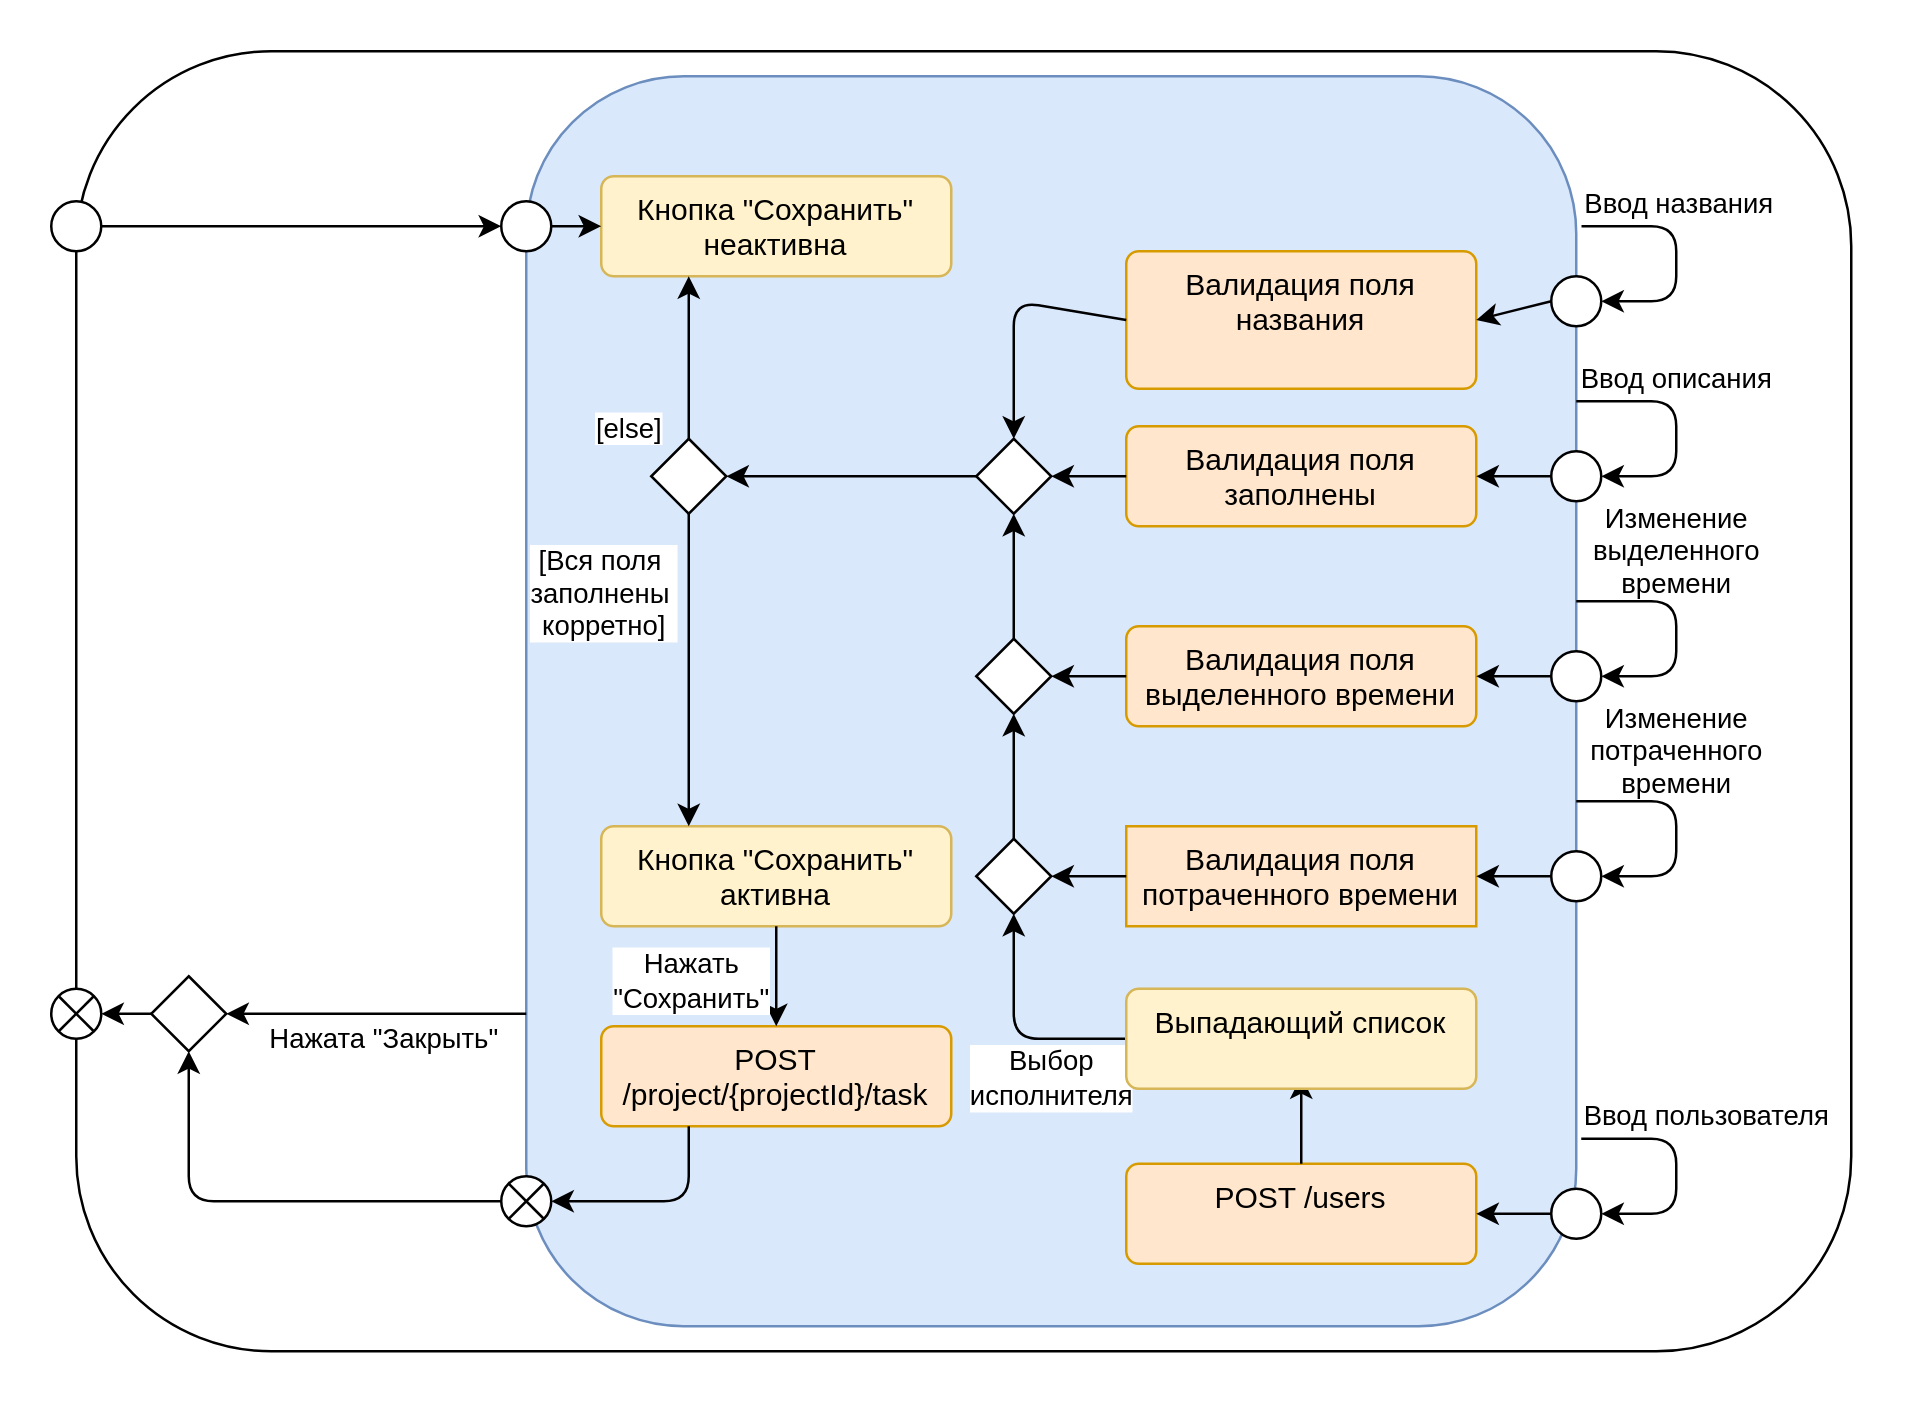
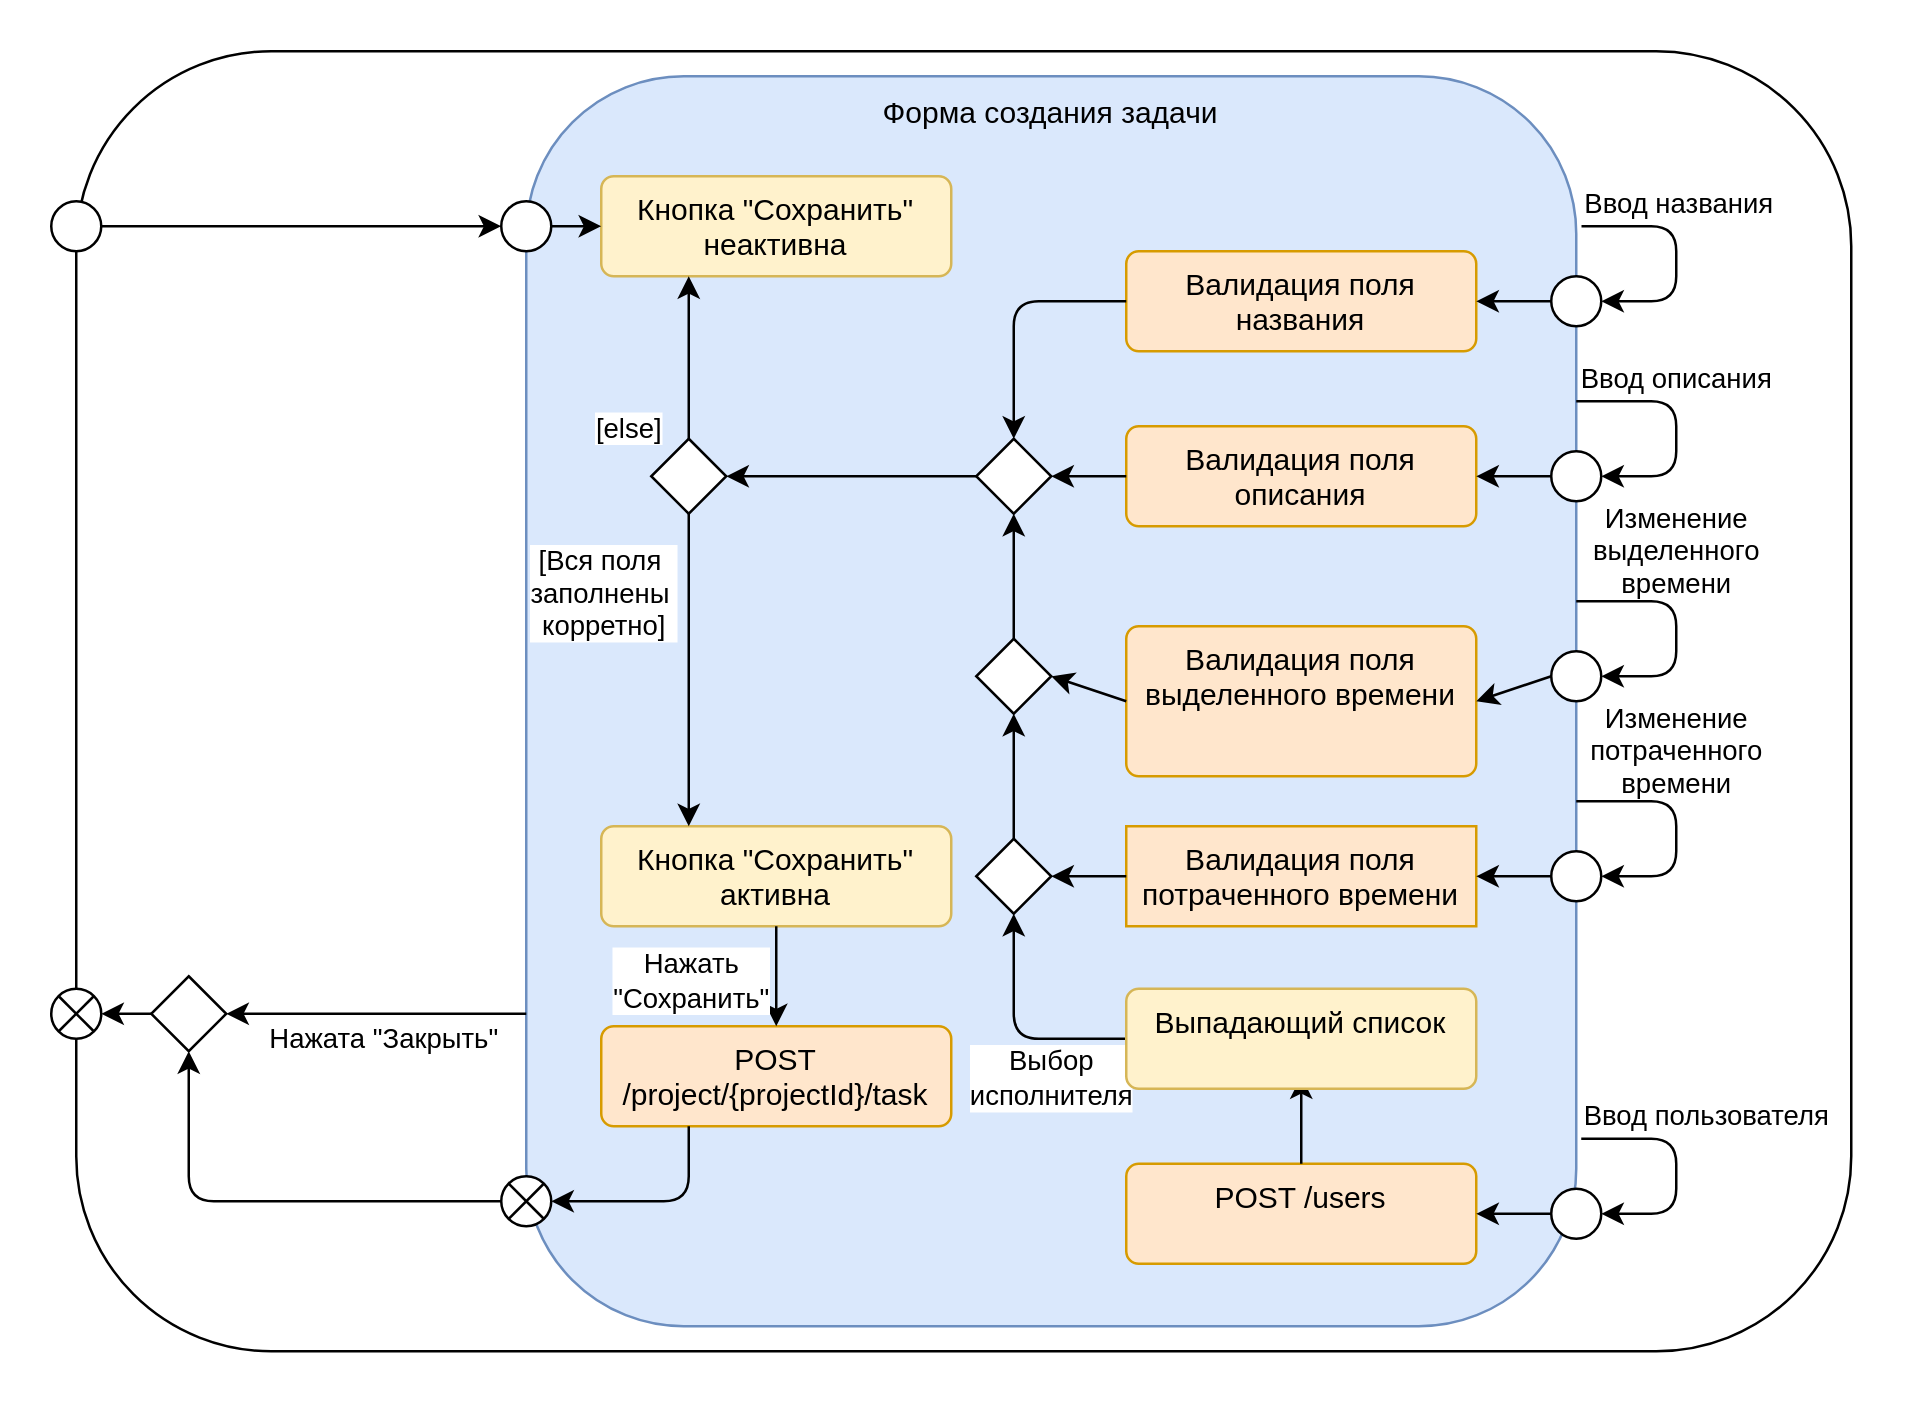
none -> (1051, 114)
(1301, 320) -> (1301, 301)
(1301, 480) -> (1301, 480)
(1301, 676) -> (1301, 701)
